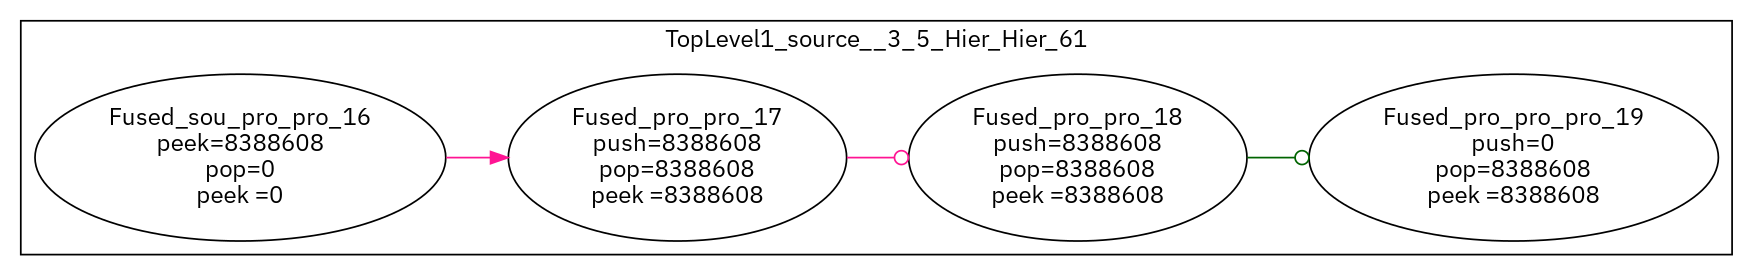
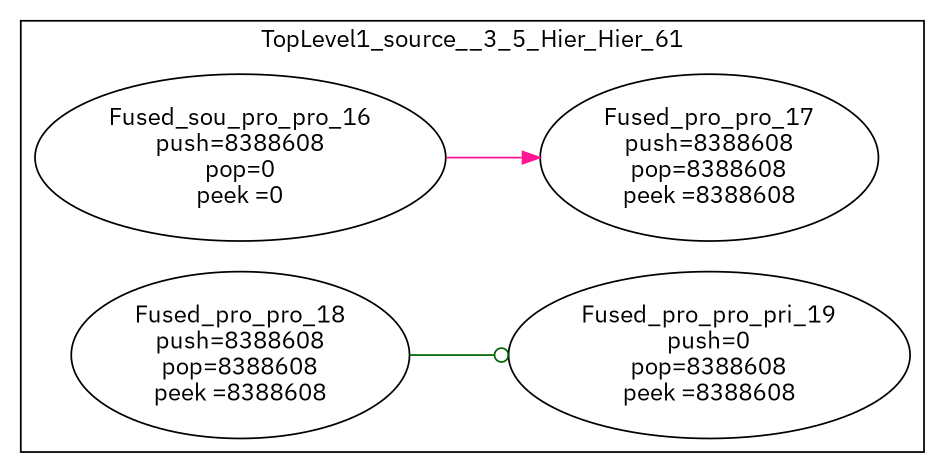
(240, 158) -> (240, 158)
(871, 158) -> none
(1514, 158) -> (709, 355)
